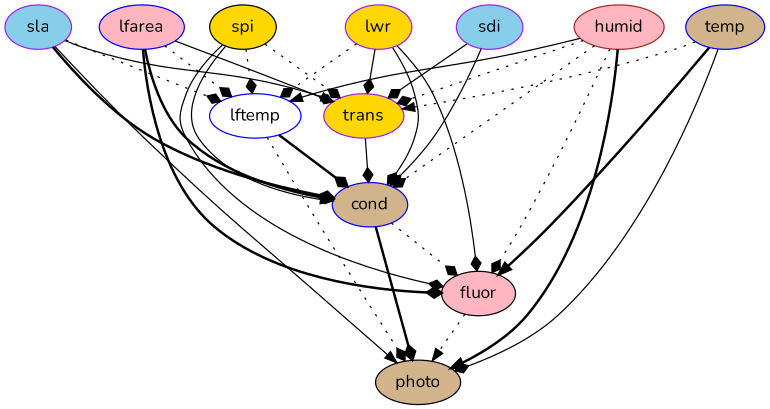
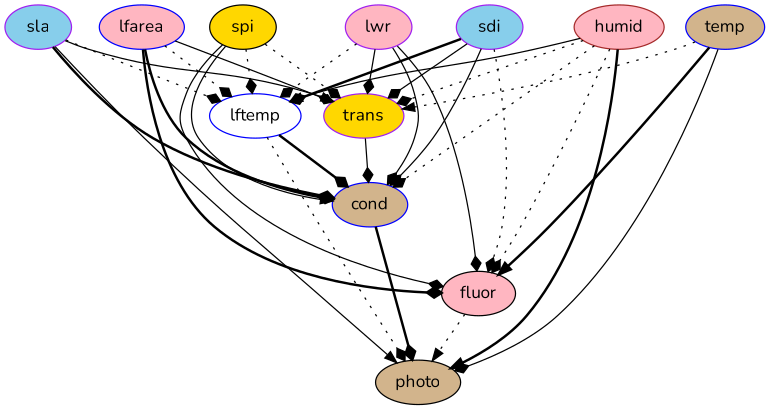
(379, 27) -> (379, 27)
none -> (383, 68)
(418, 244) -> (506, 154)
